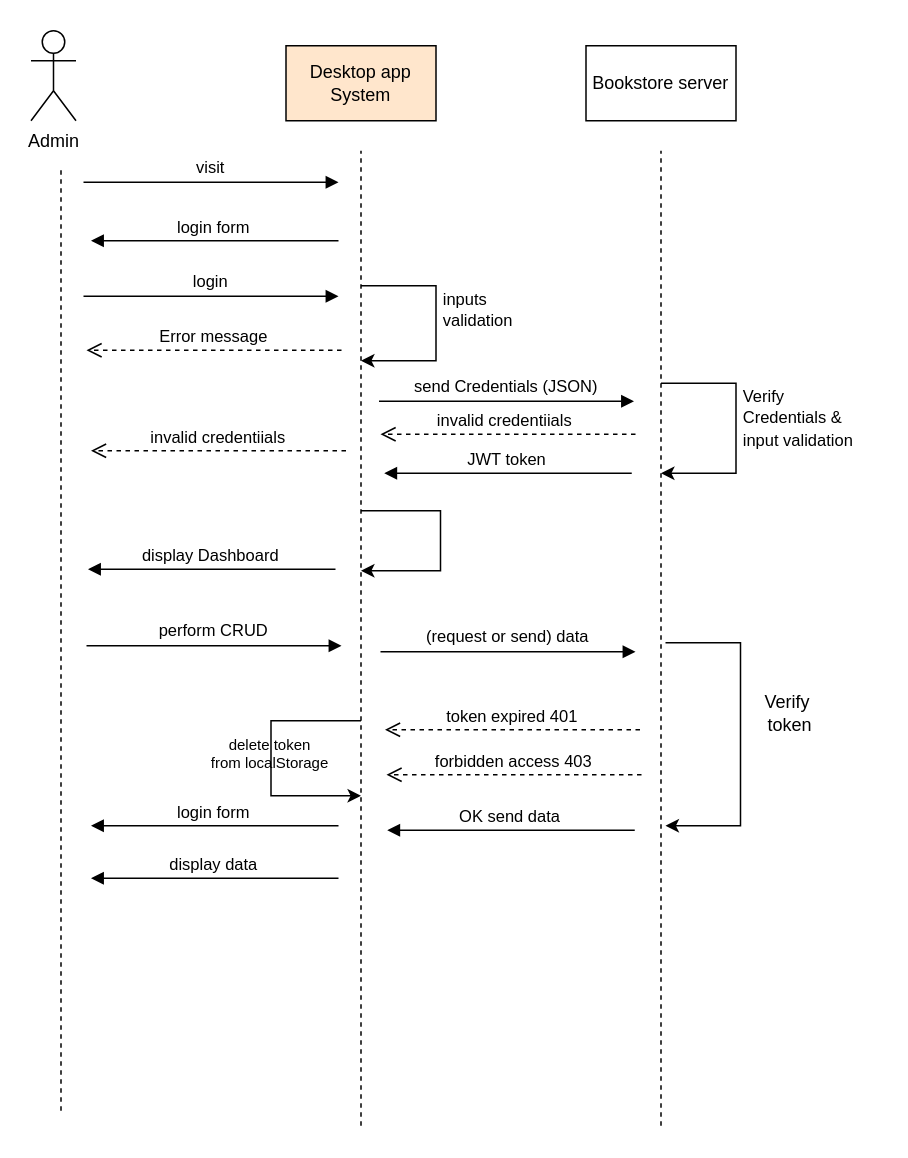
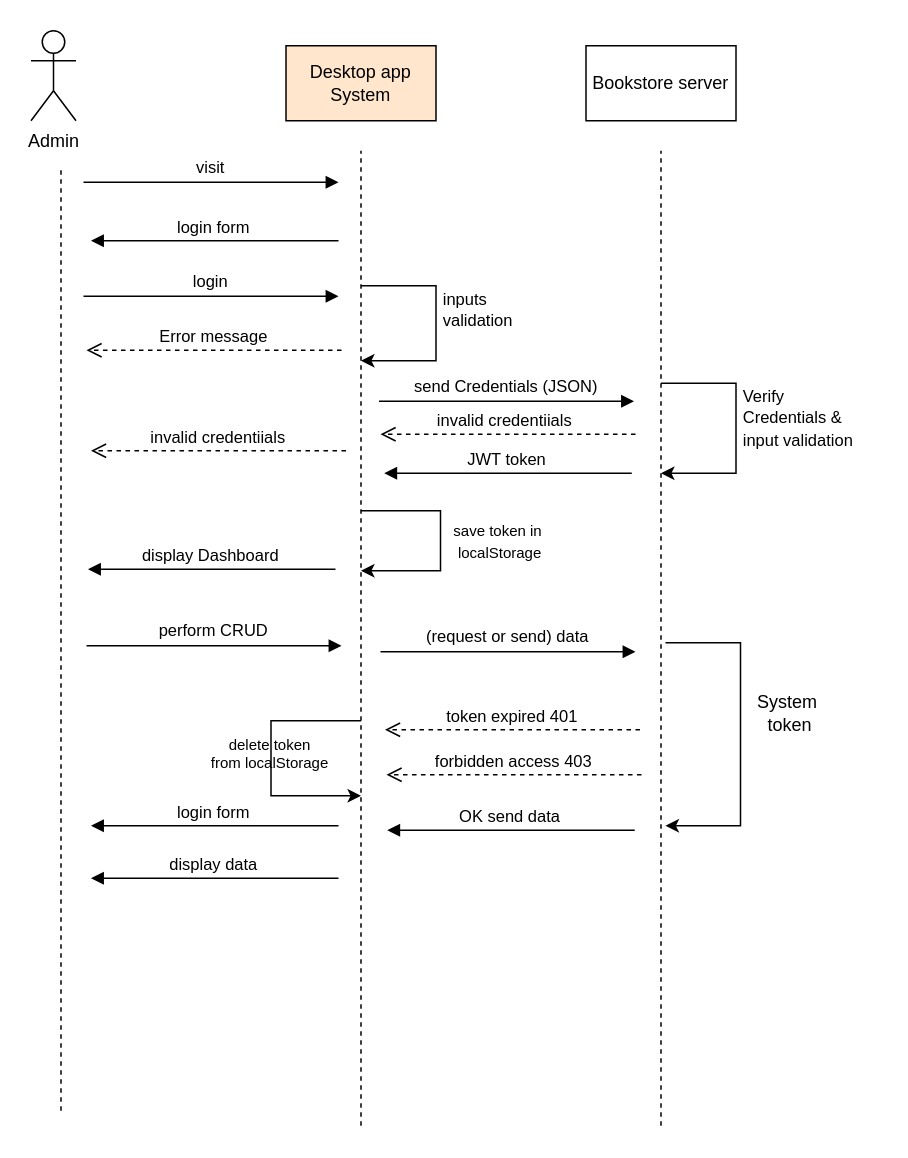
none -> (497, 541)
(788, 713) -> (788, 713)
